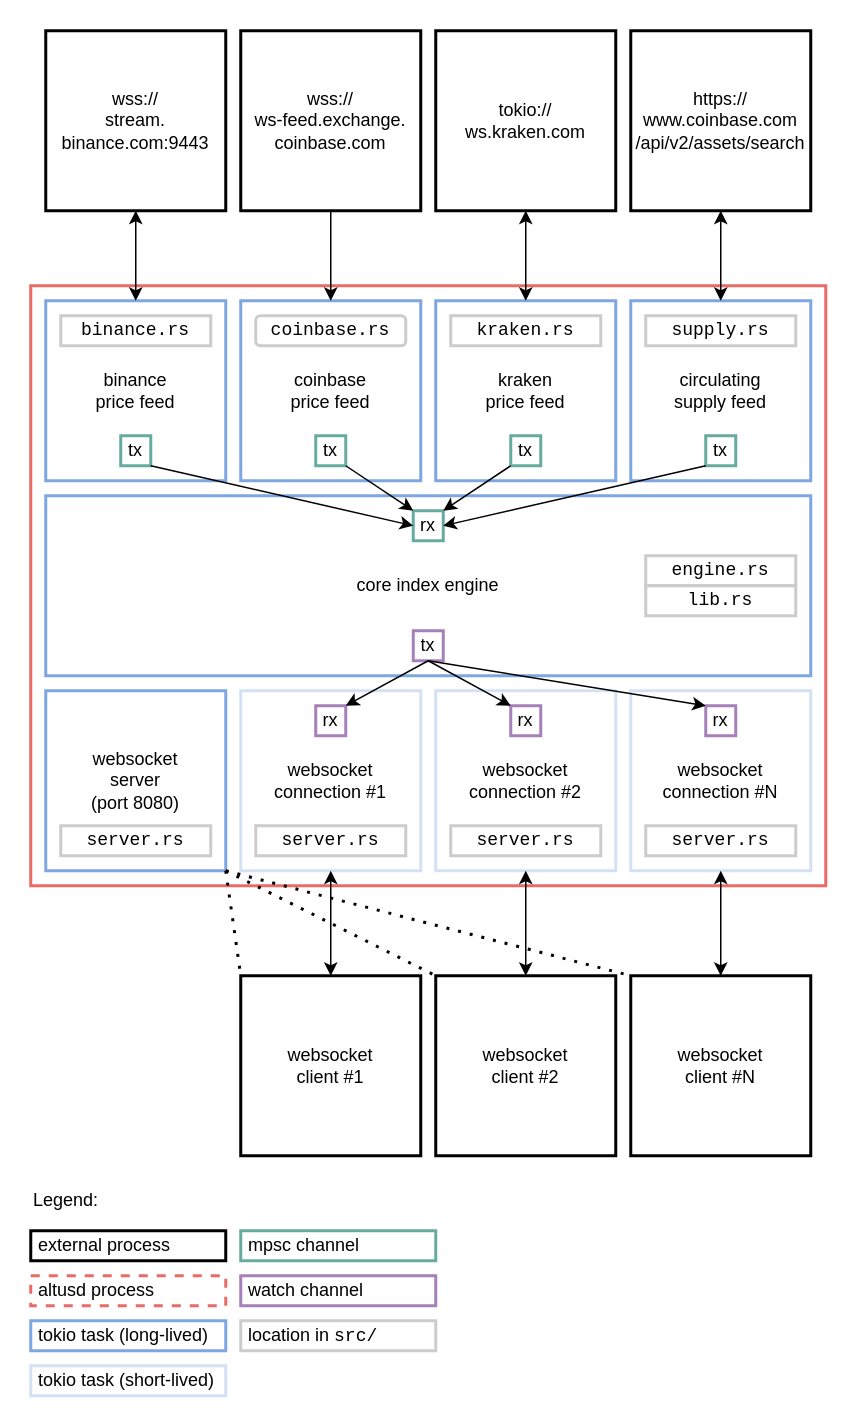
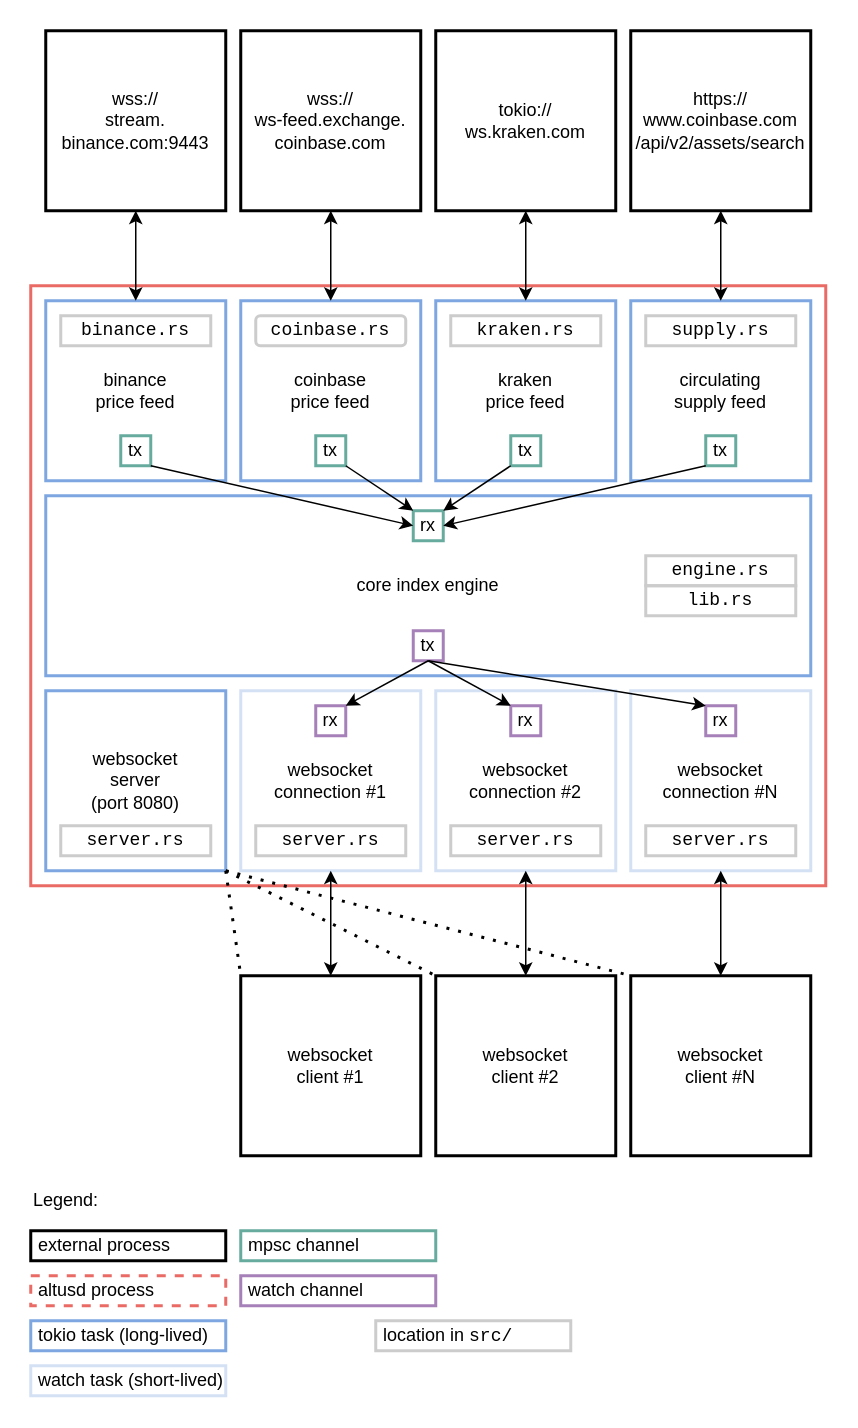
(331, 217) -> (331, 222)
(338, 1336) -> (473, 1336)
(130, 1381) -> (130, 1381)
